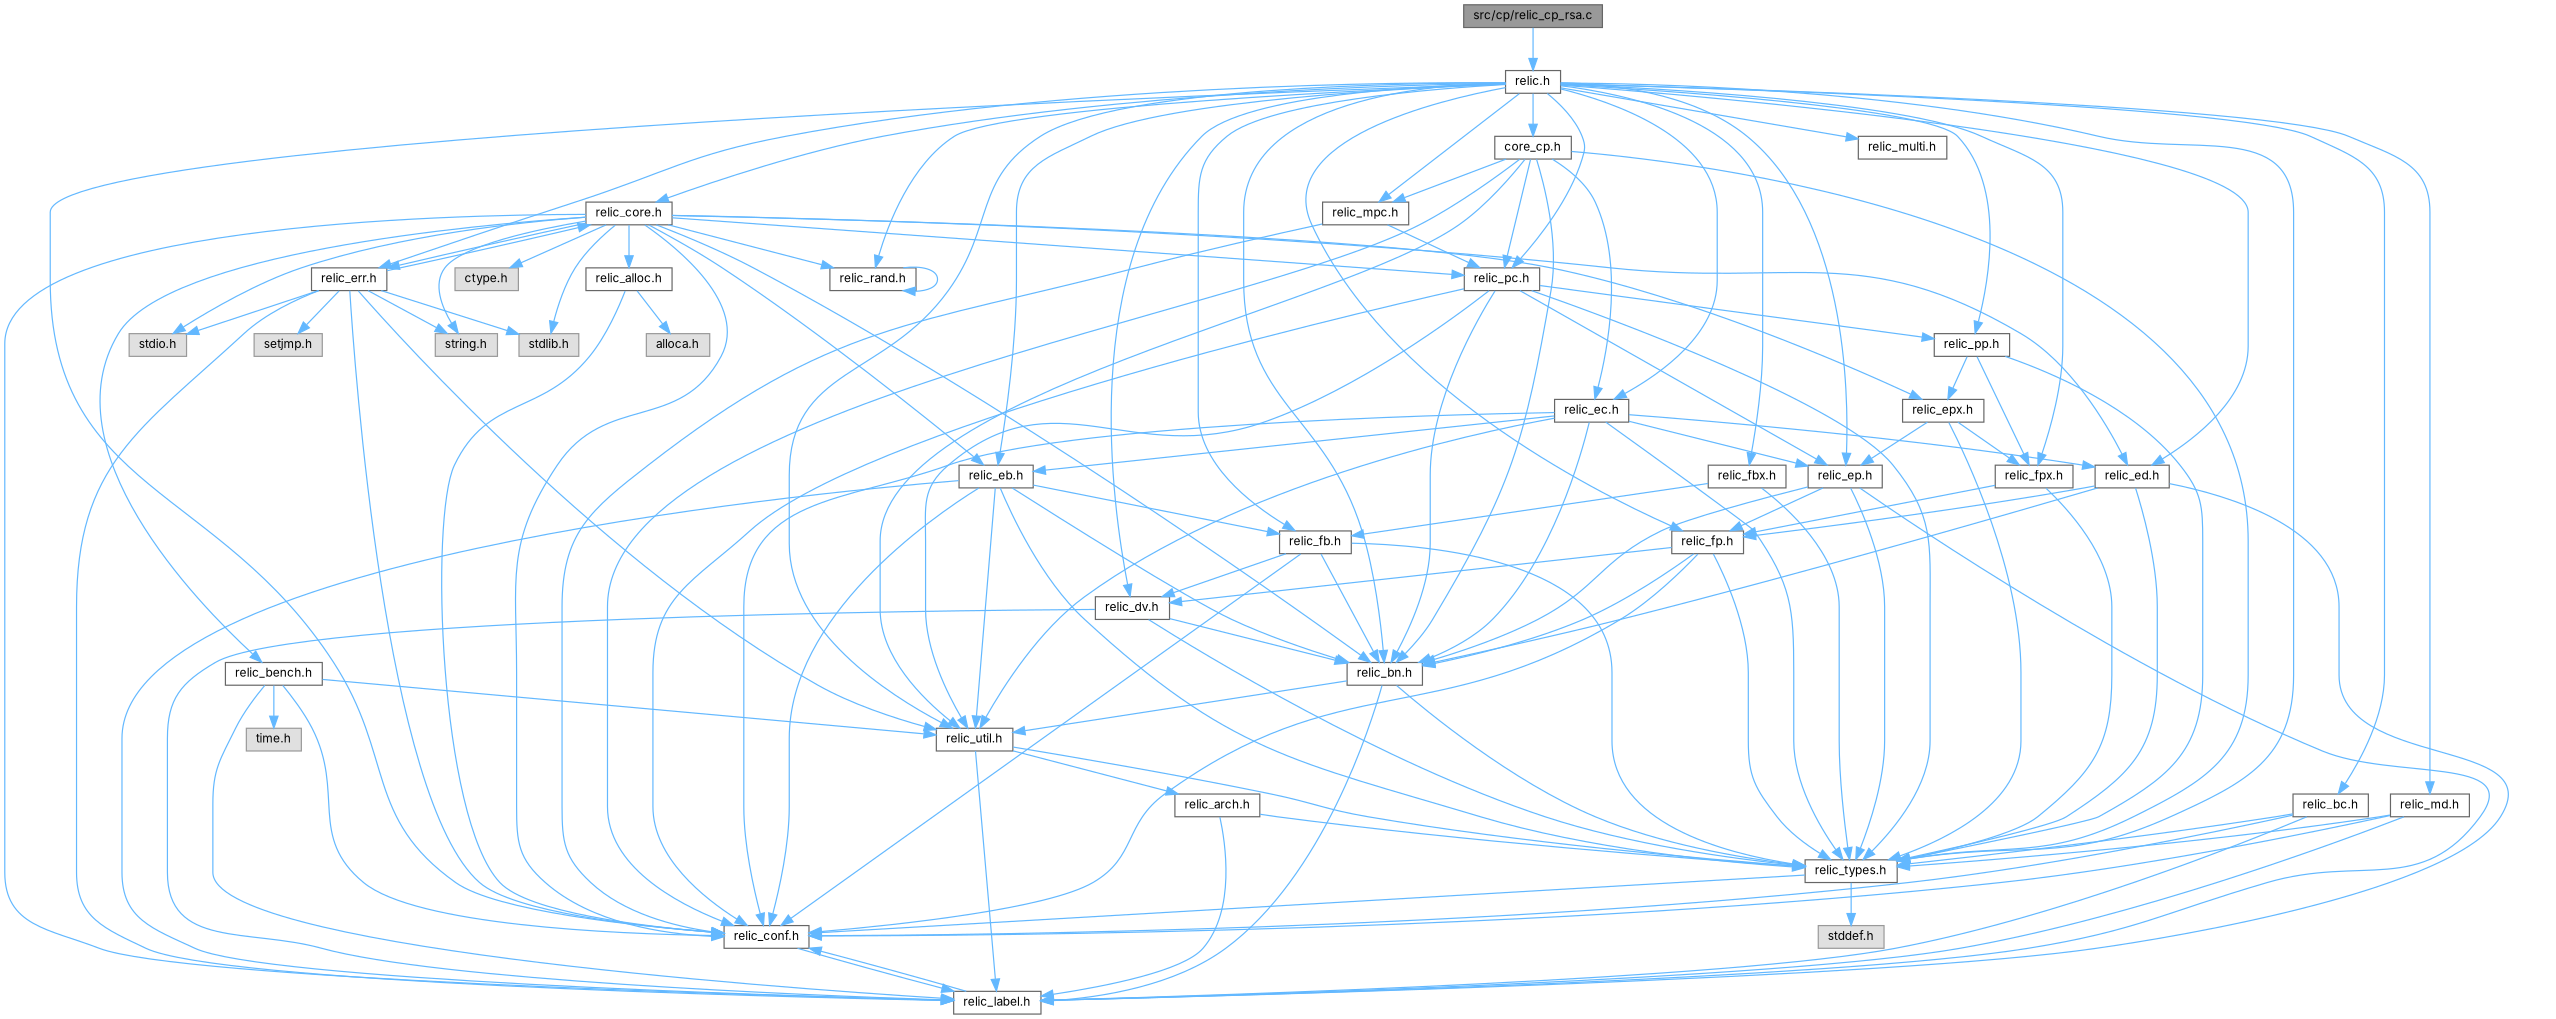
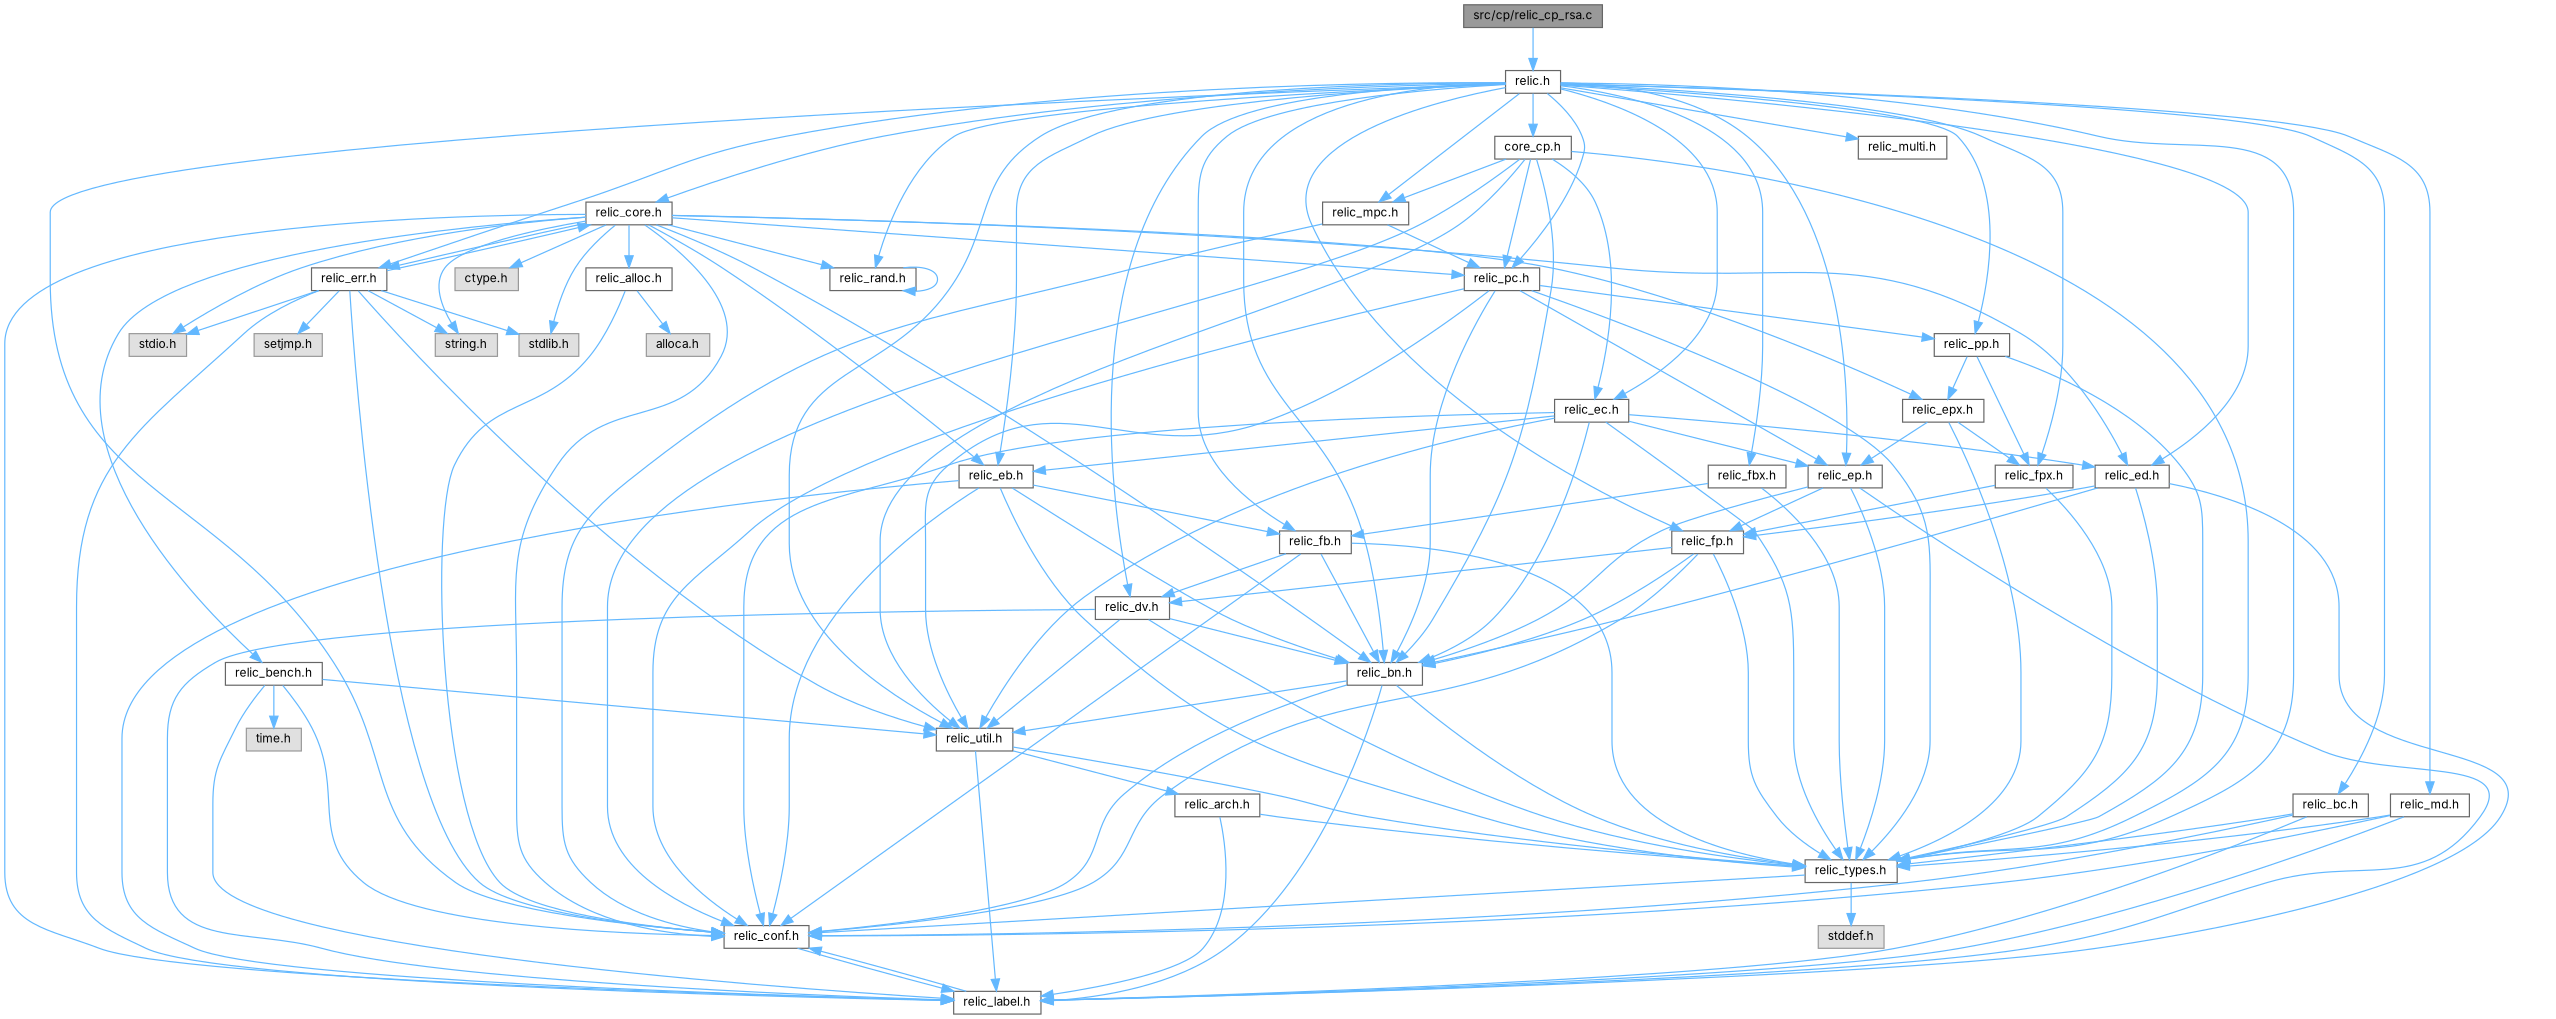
(986, 602) -> (1058, 670)
none -> (1097, 840)
